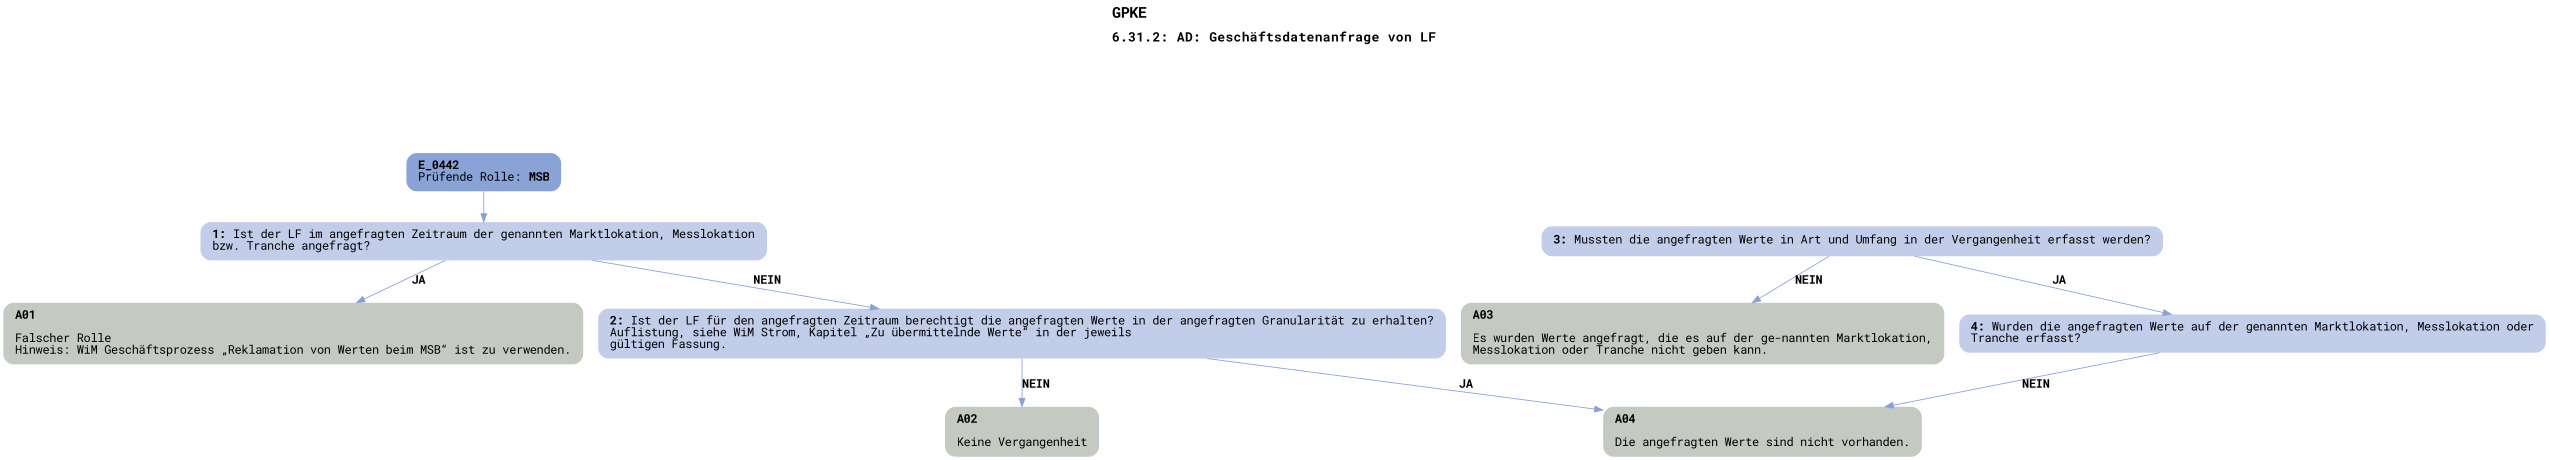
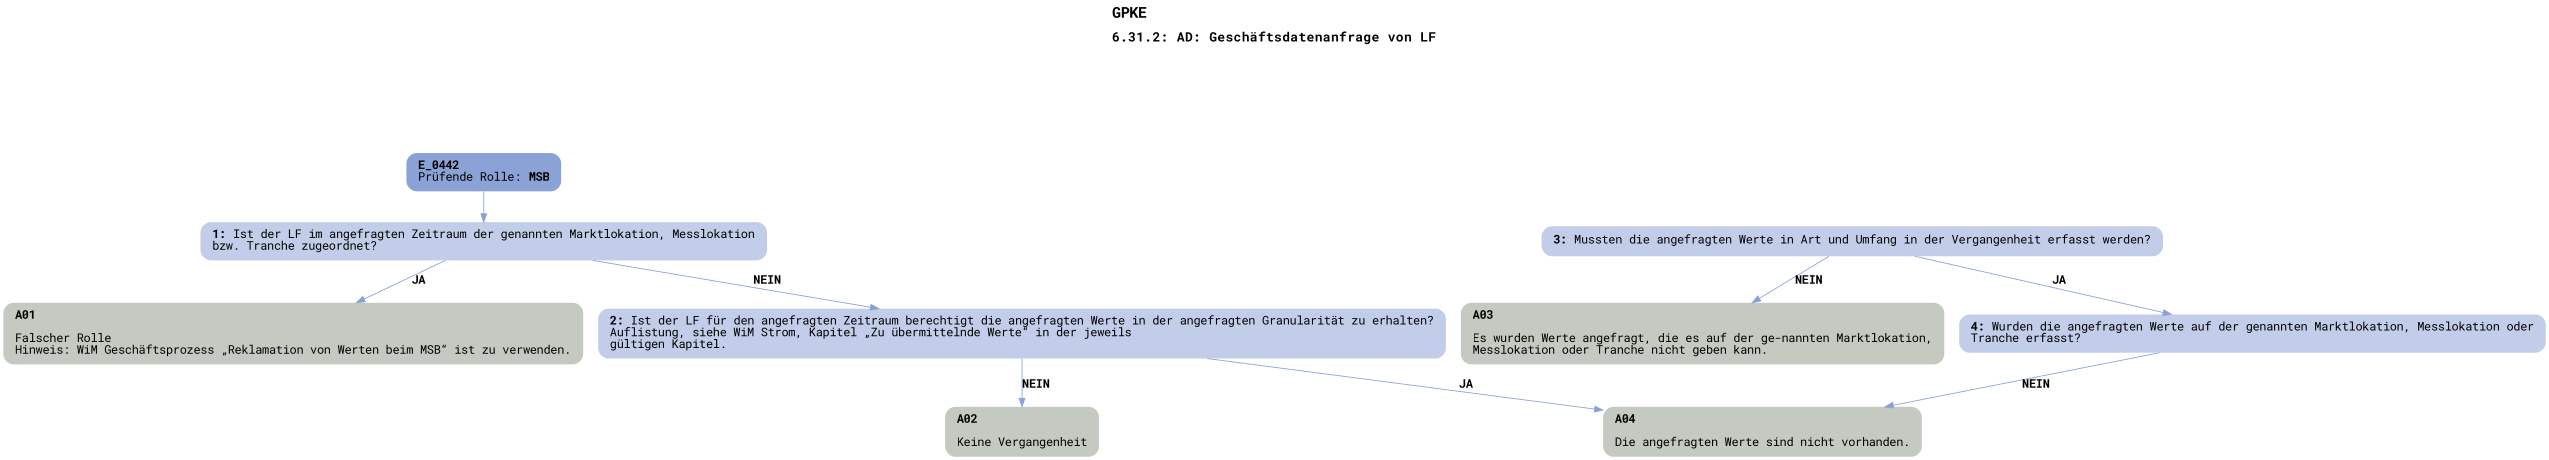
(291, 246) -> (295, 246)
(668, 344) -> (668, 344)
